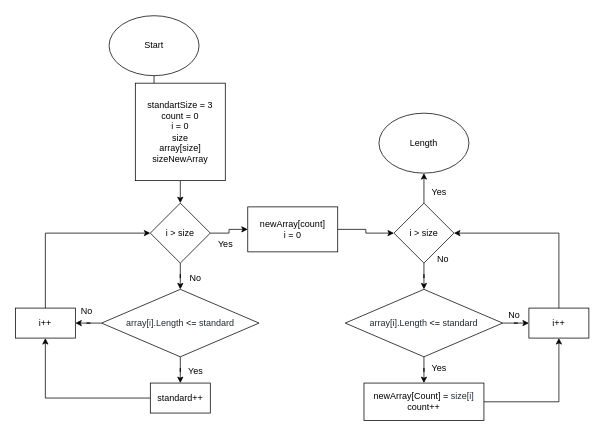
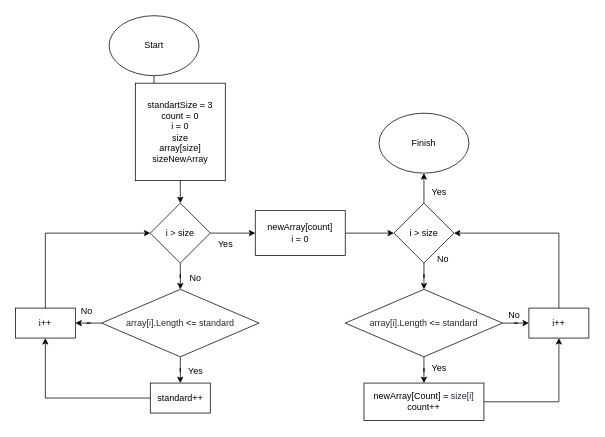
(424, 143) -> (424, 143)
(293, 229) -> (300, 233)
